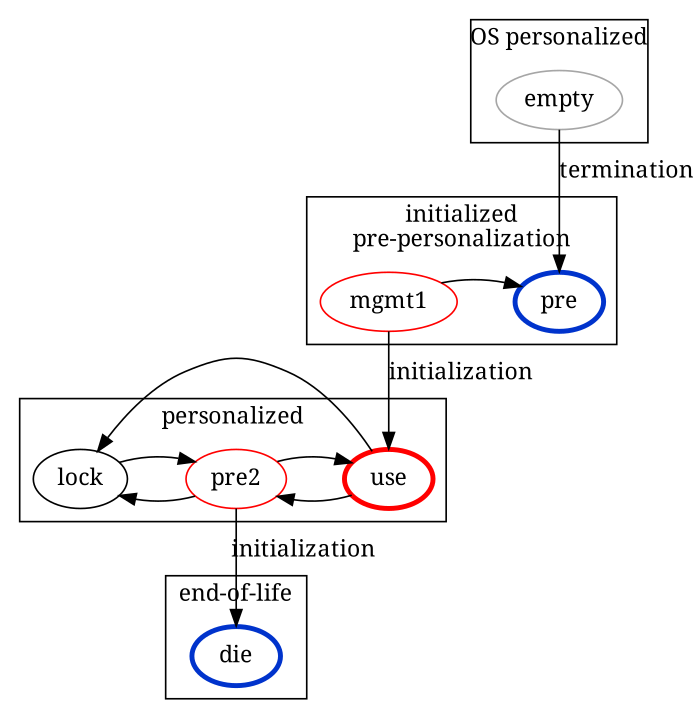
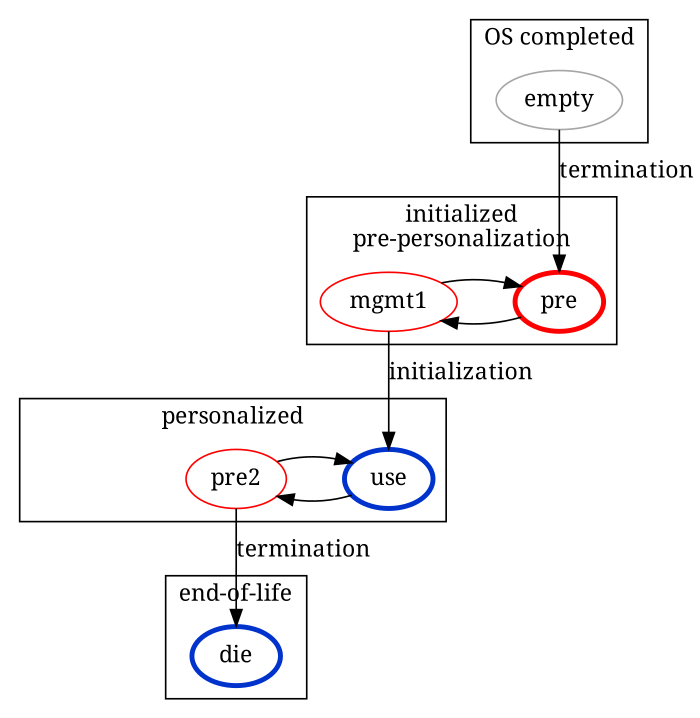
(559, 39) -> (559, 39)
(559, 302) -> (559, 302)
none -> (490, 323)
(80, 479) -> none
(389, 479) -> (389, 479)
(303, 550) -> (303, 550)
